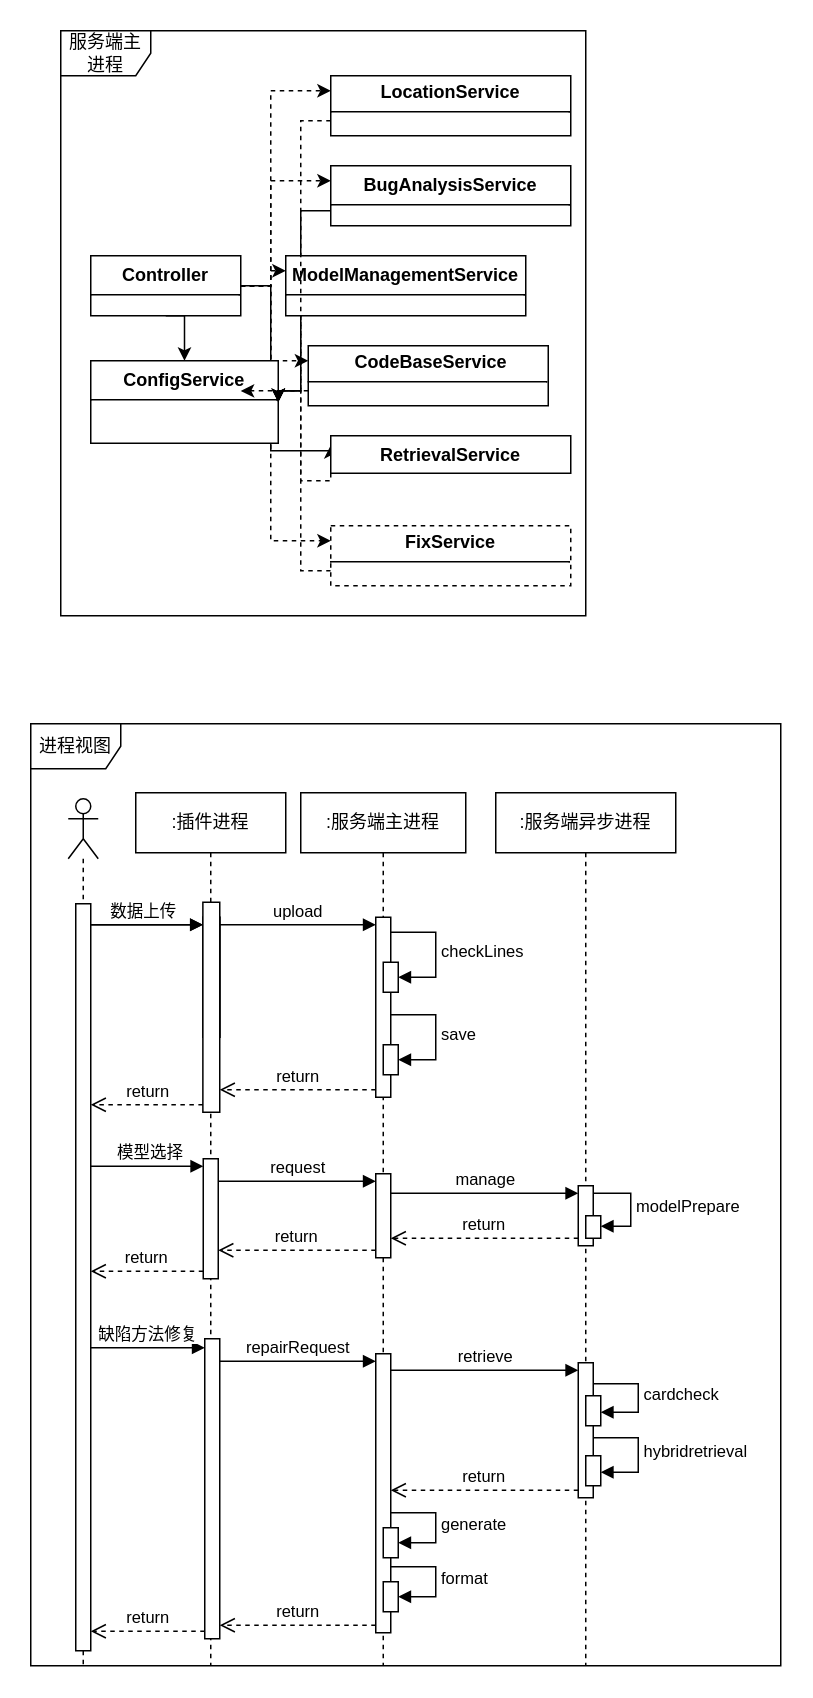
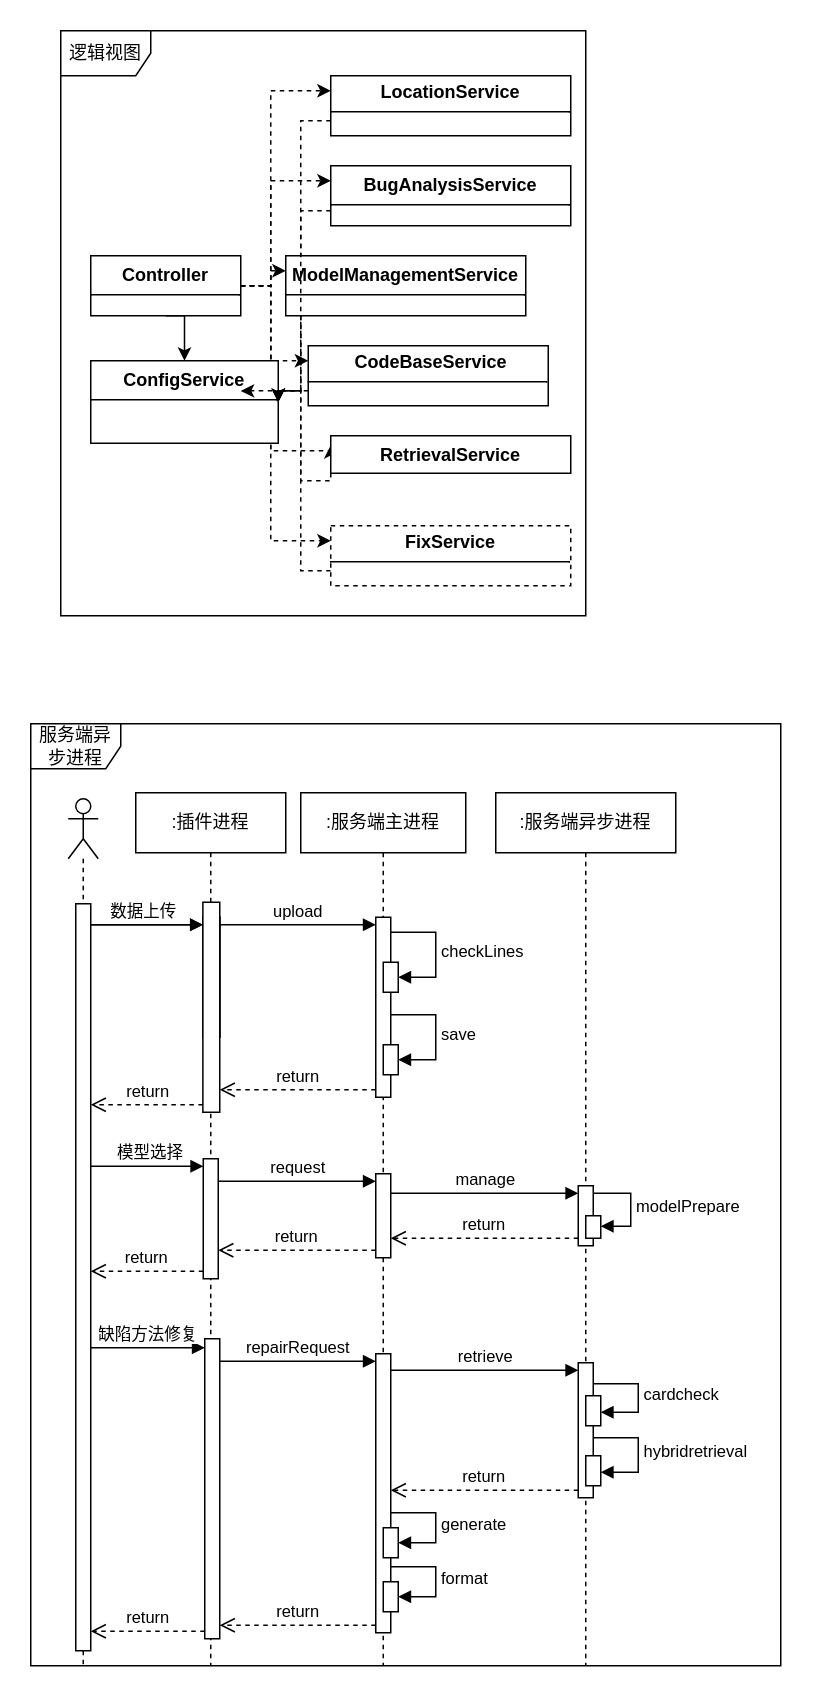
(106, 53) -> (106, 53)
(315, 211) -> (315, 211)
(302, 451) -> (302, 451)
(76, 746) -> (76, 746)
